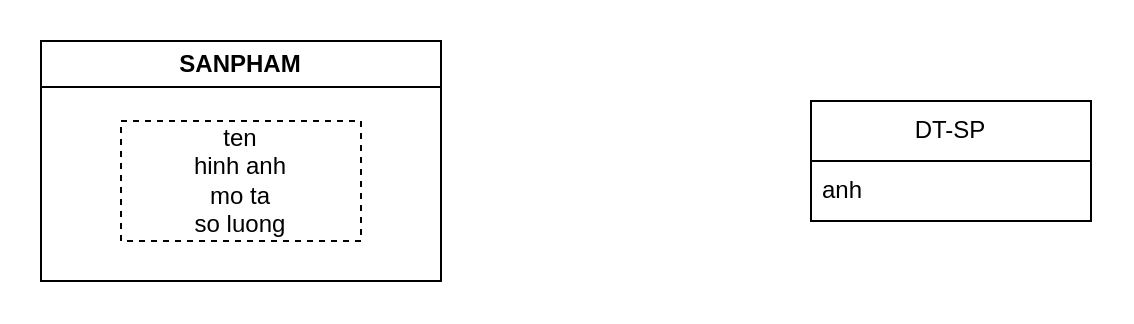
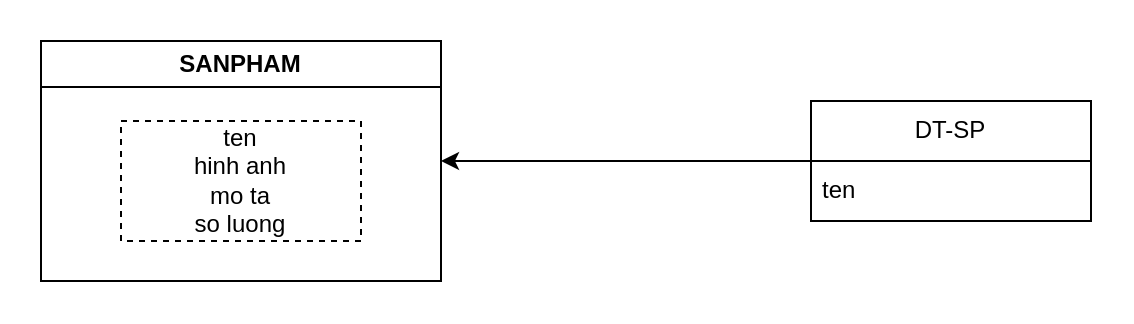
none -> (631, 161)
(843, 191) -> (843, 191)
